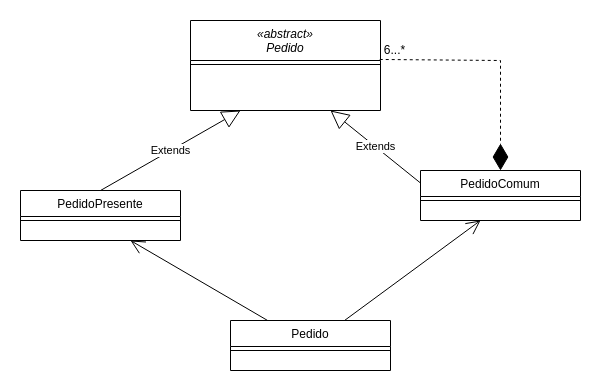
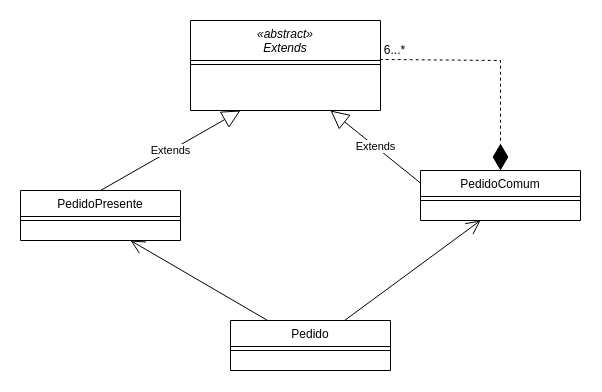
(285, 34) -> (285, 34)
